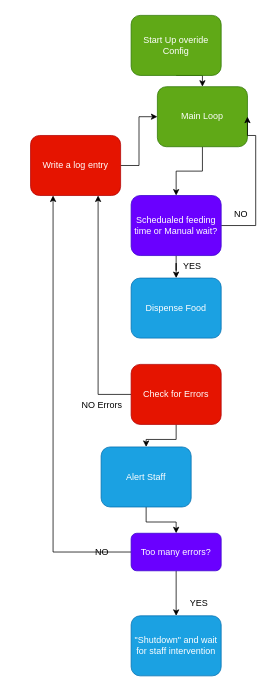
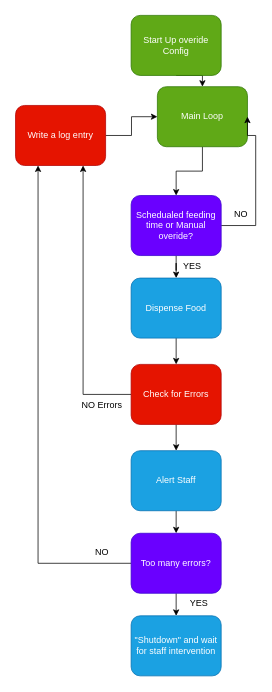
(75, 165) -> (60, 135)
(176, 225) -> (176, 225)
none -> (176, 357)
(146, 477) -> (176, 480)
(176, 552) -> (176, 563)
